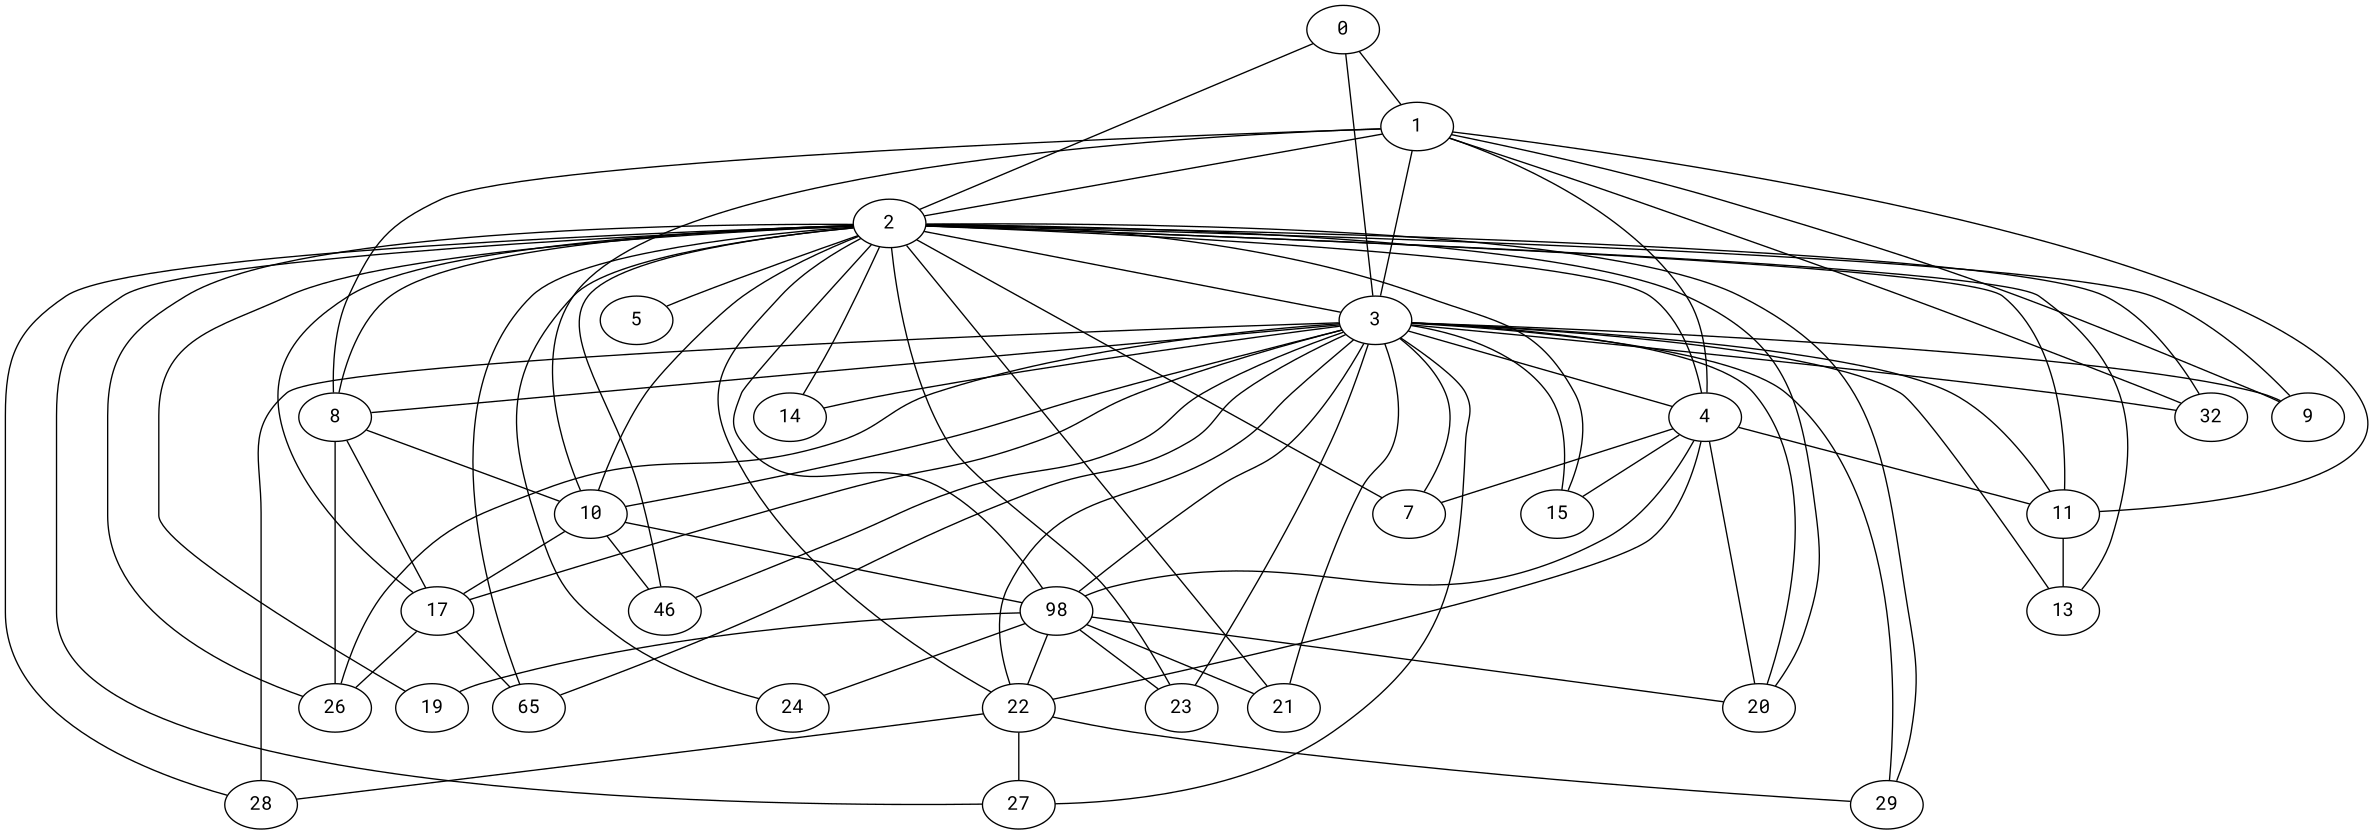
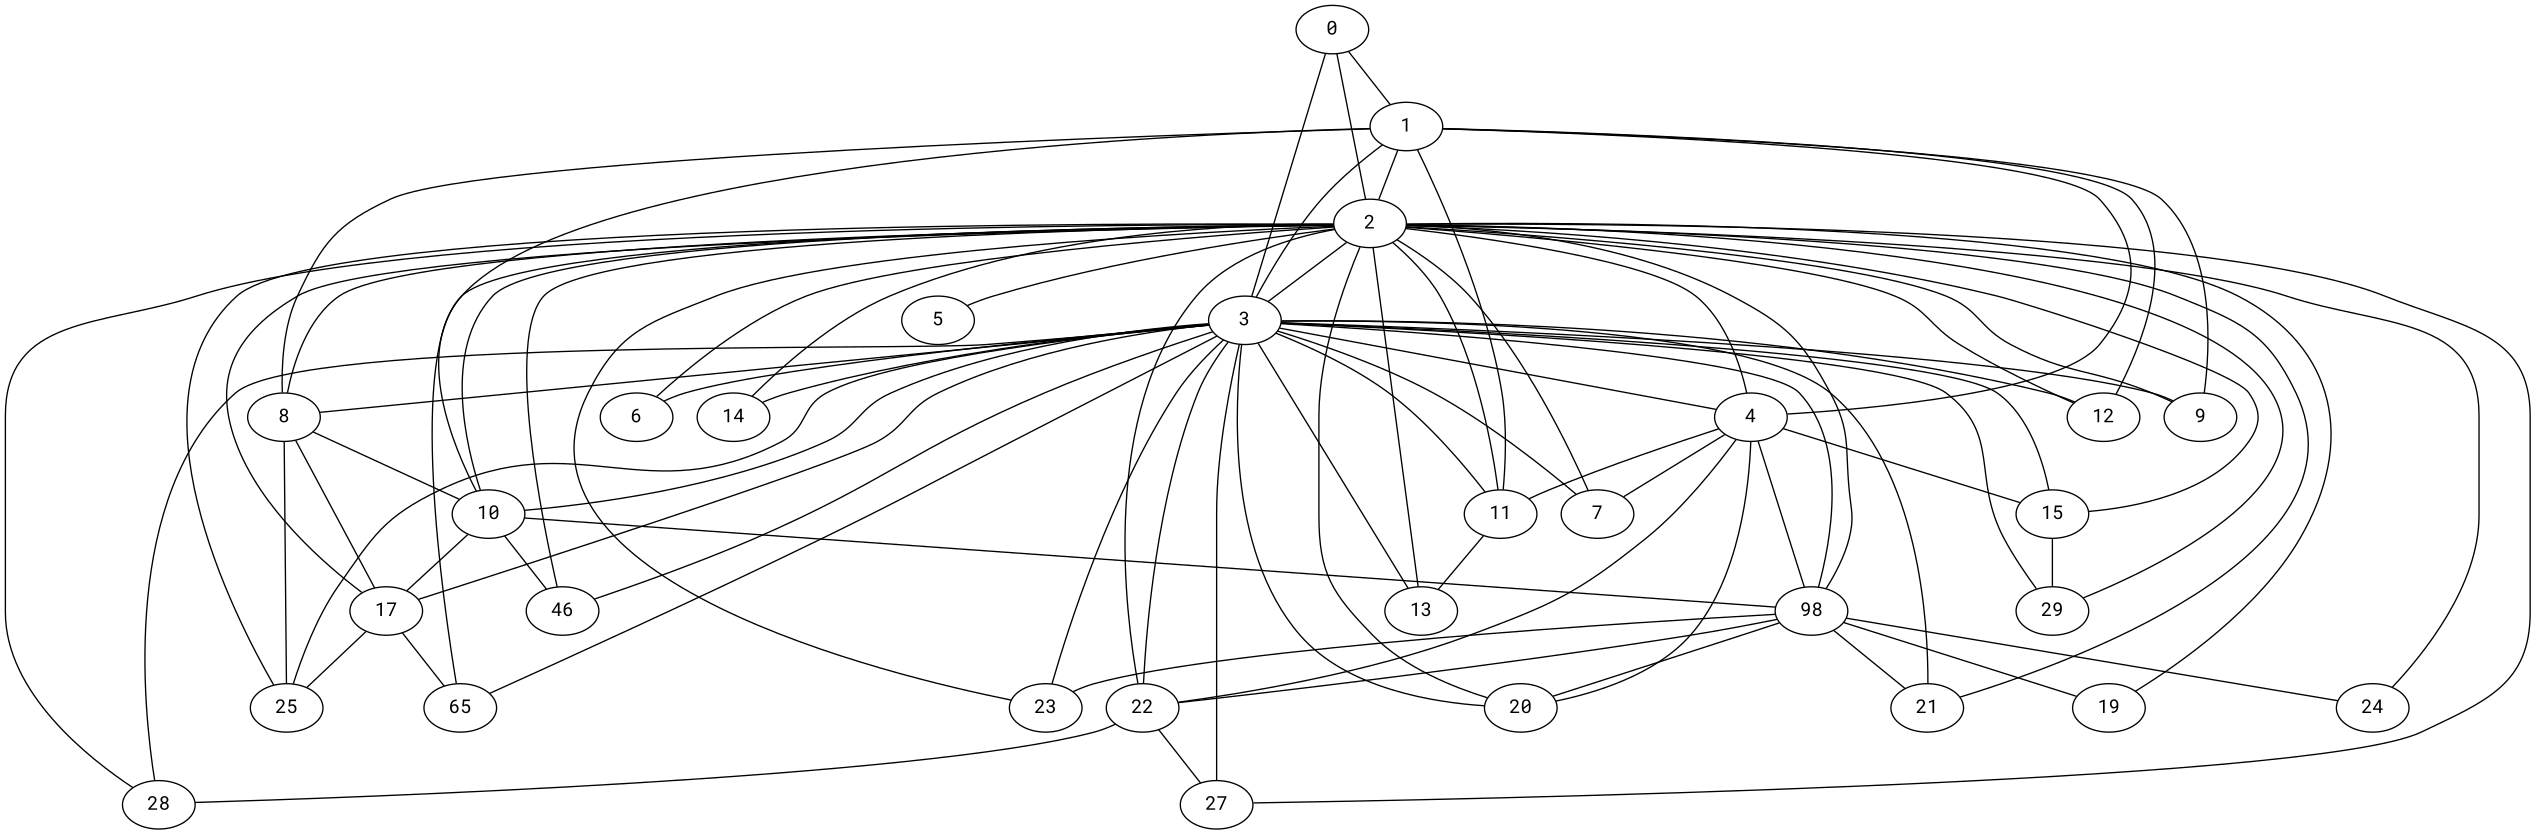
none -> (637, 417)
(2211, 417) -> (2104, 417)
(335, 708) -> (287, 708)
(1450, 770) -> (2052, 563)
